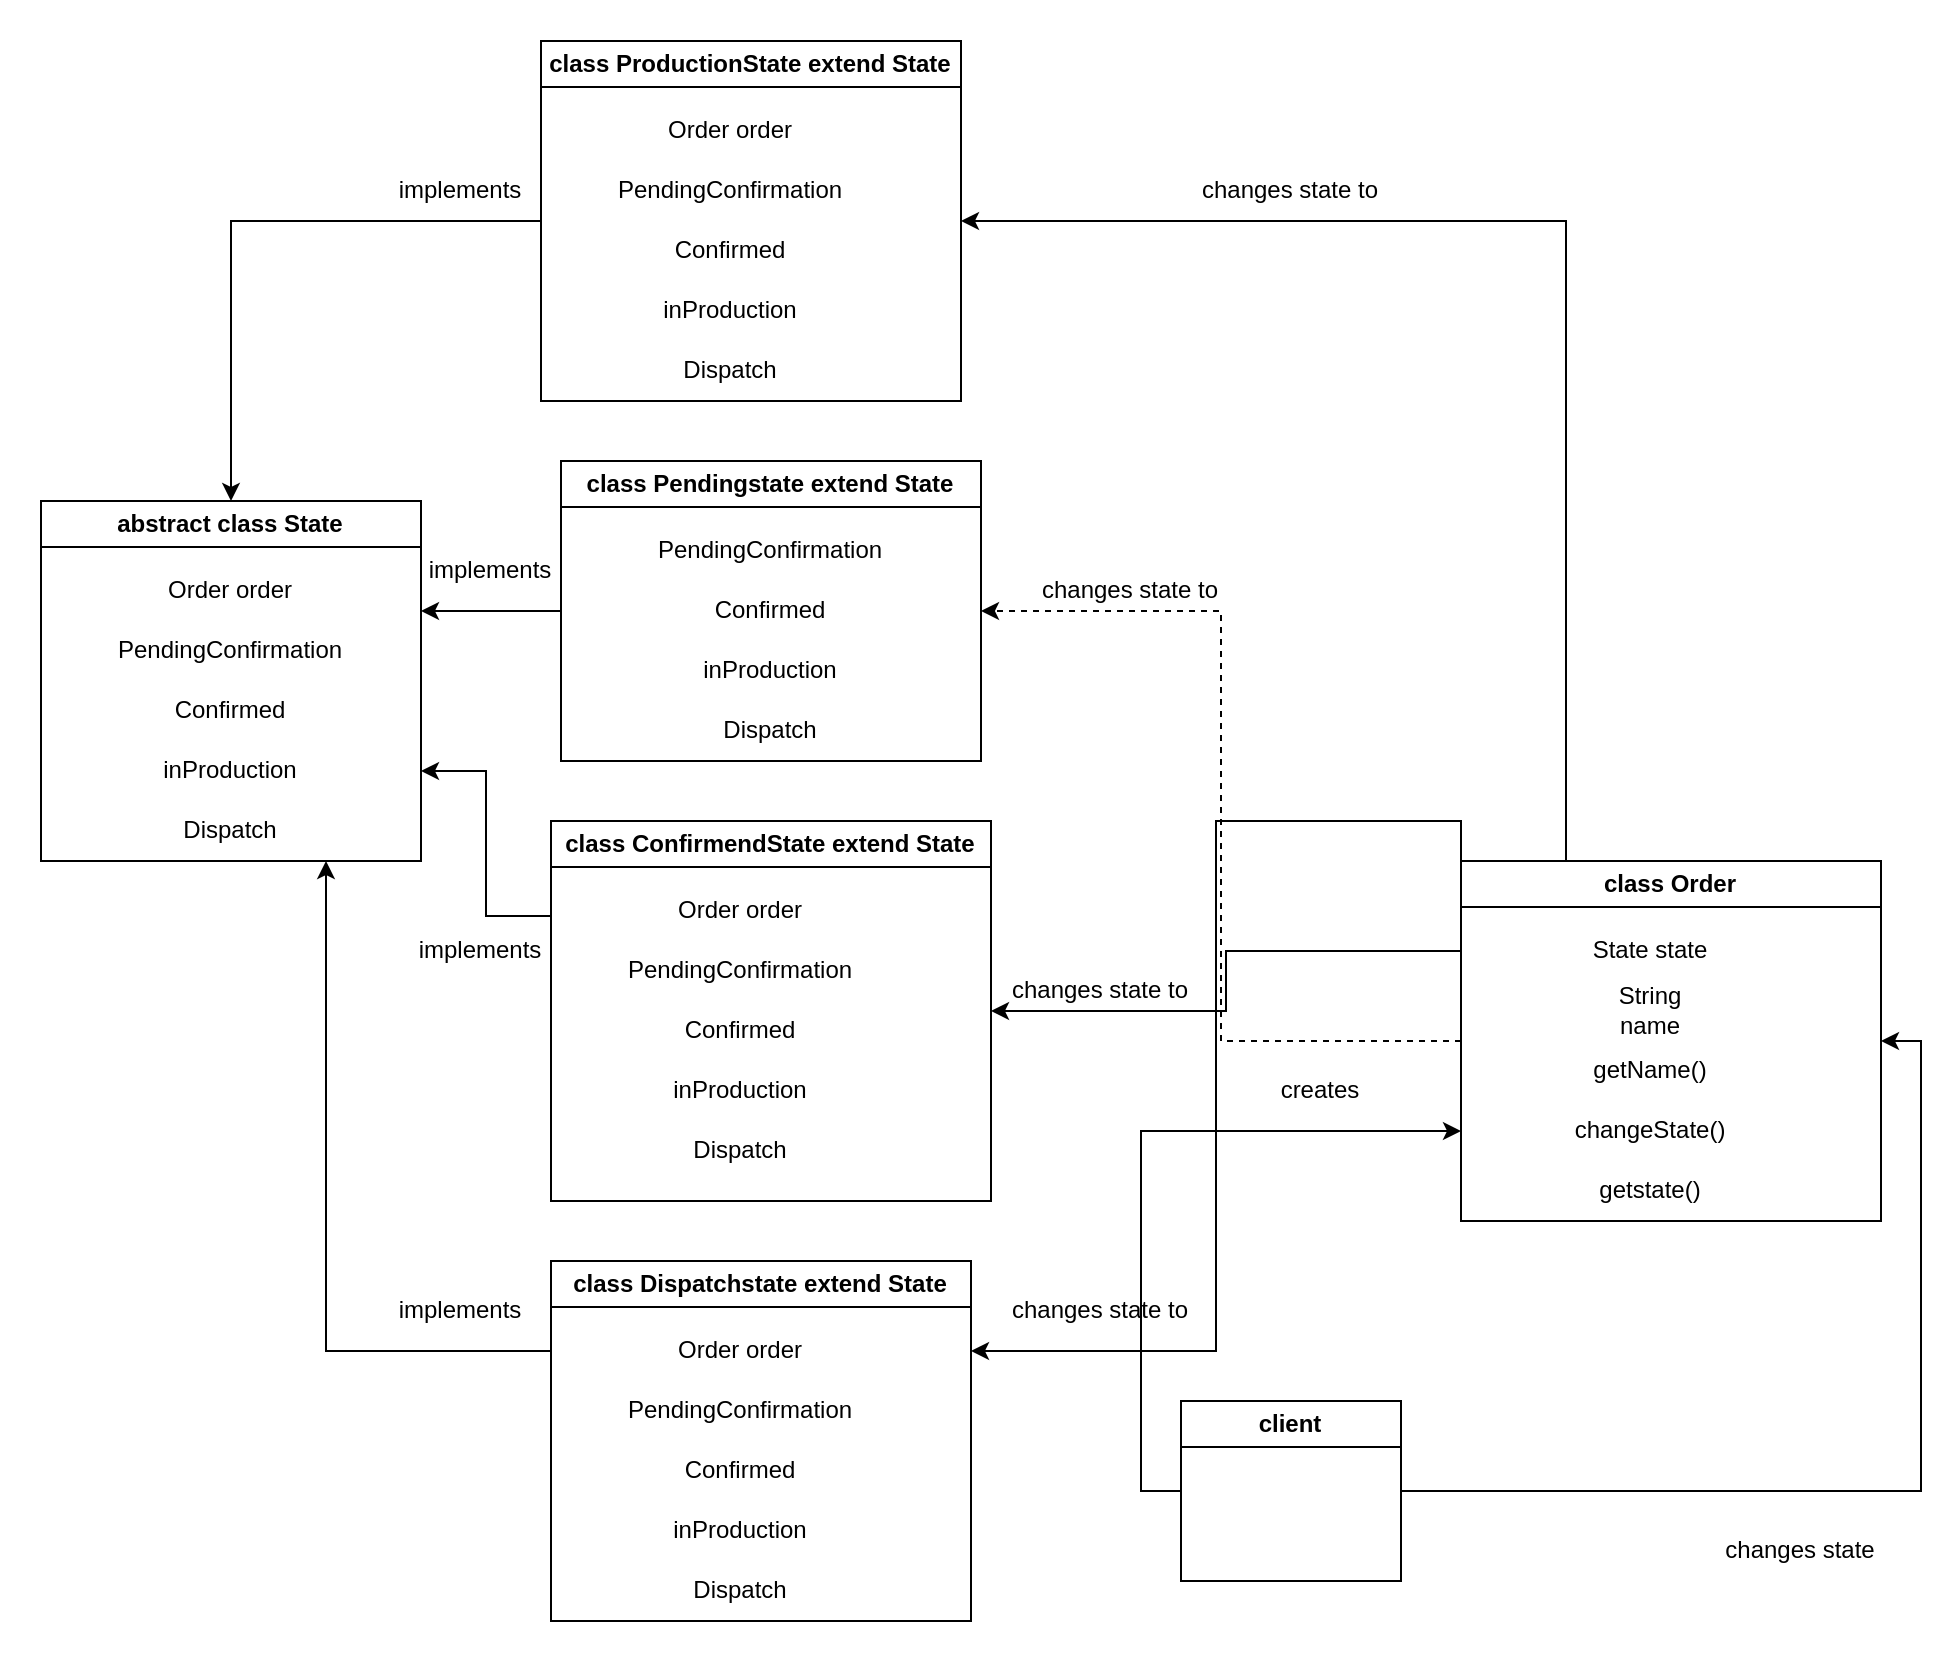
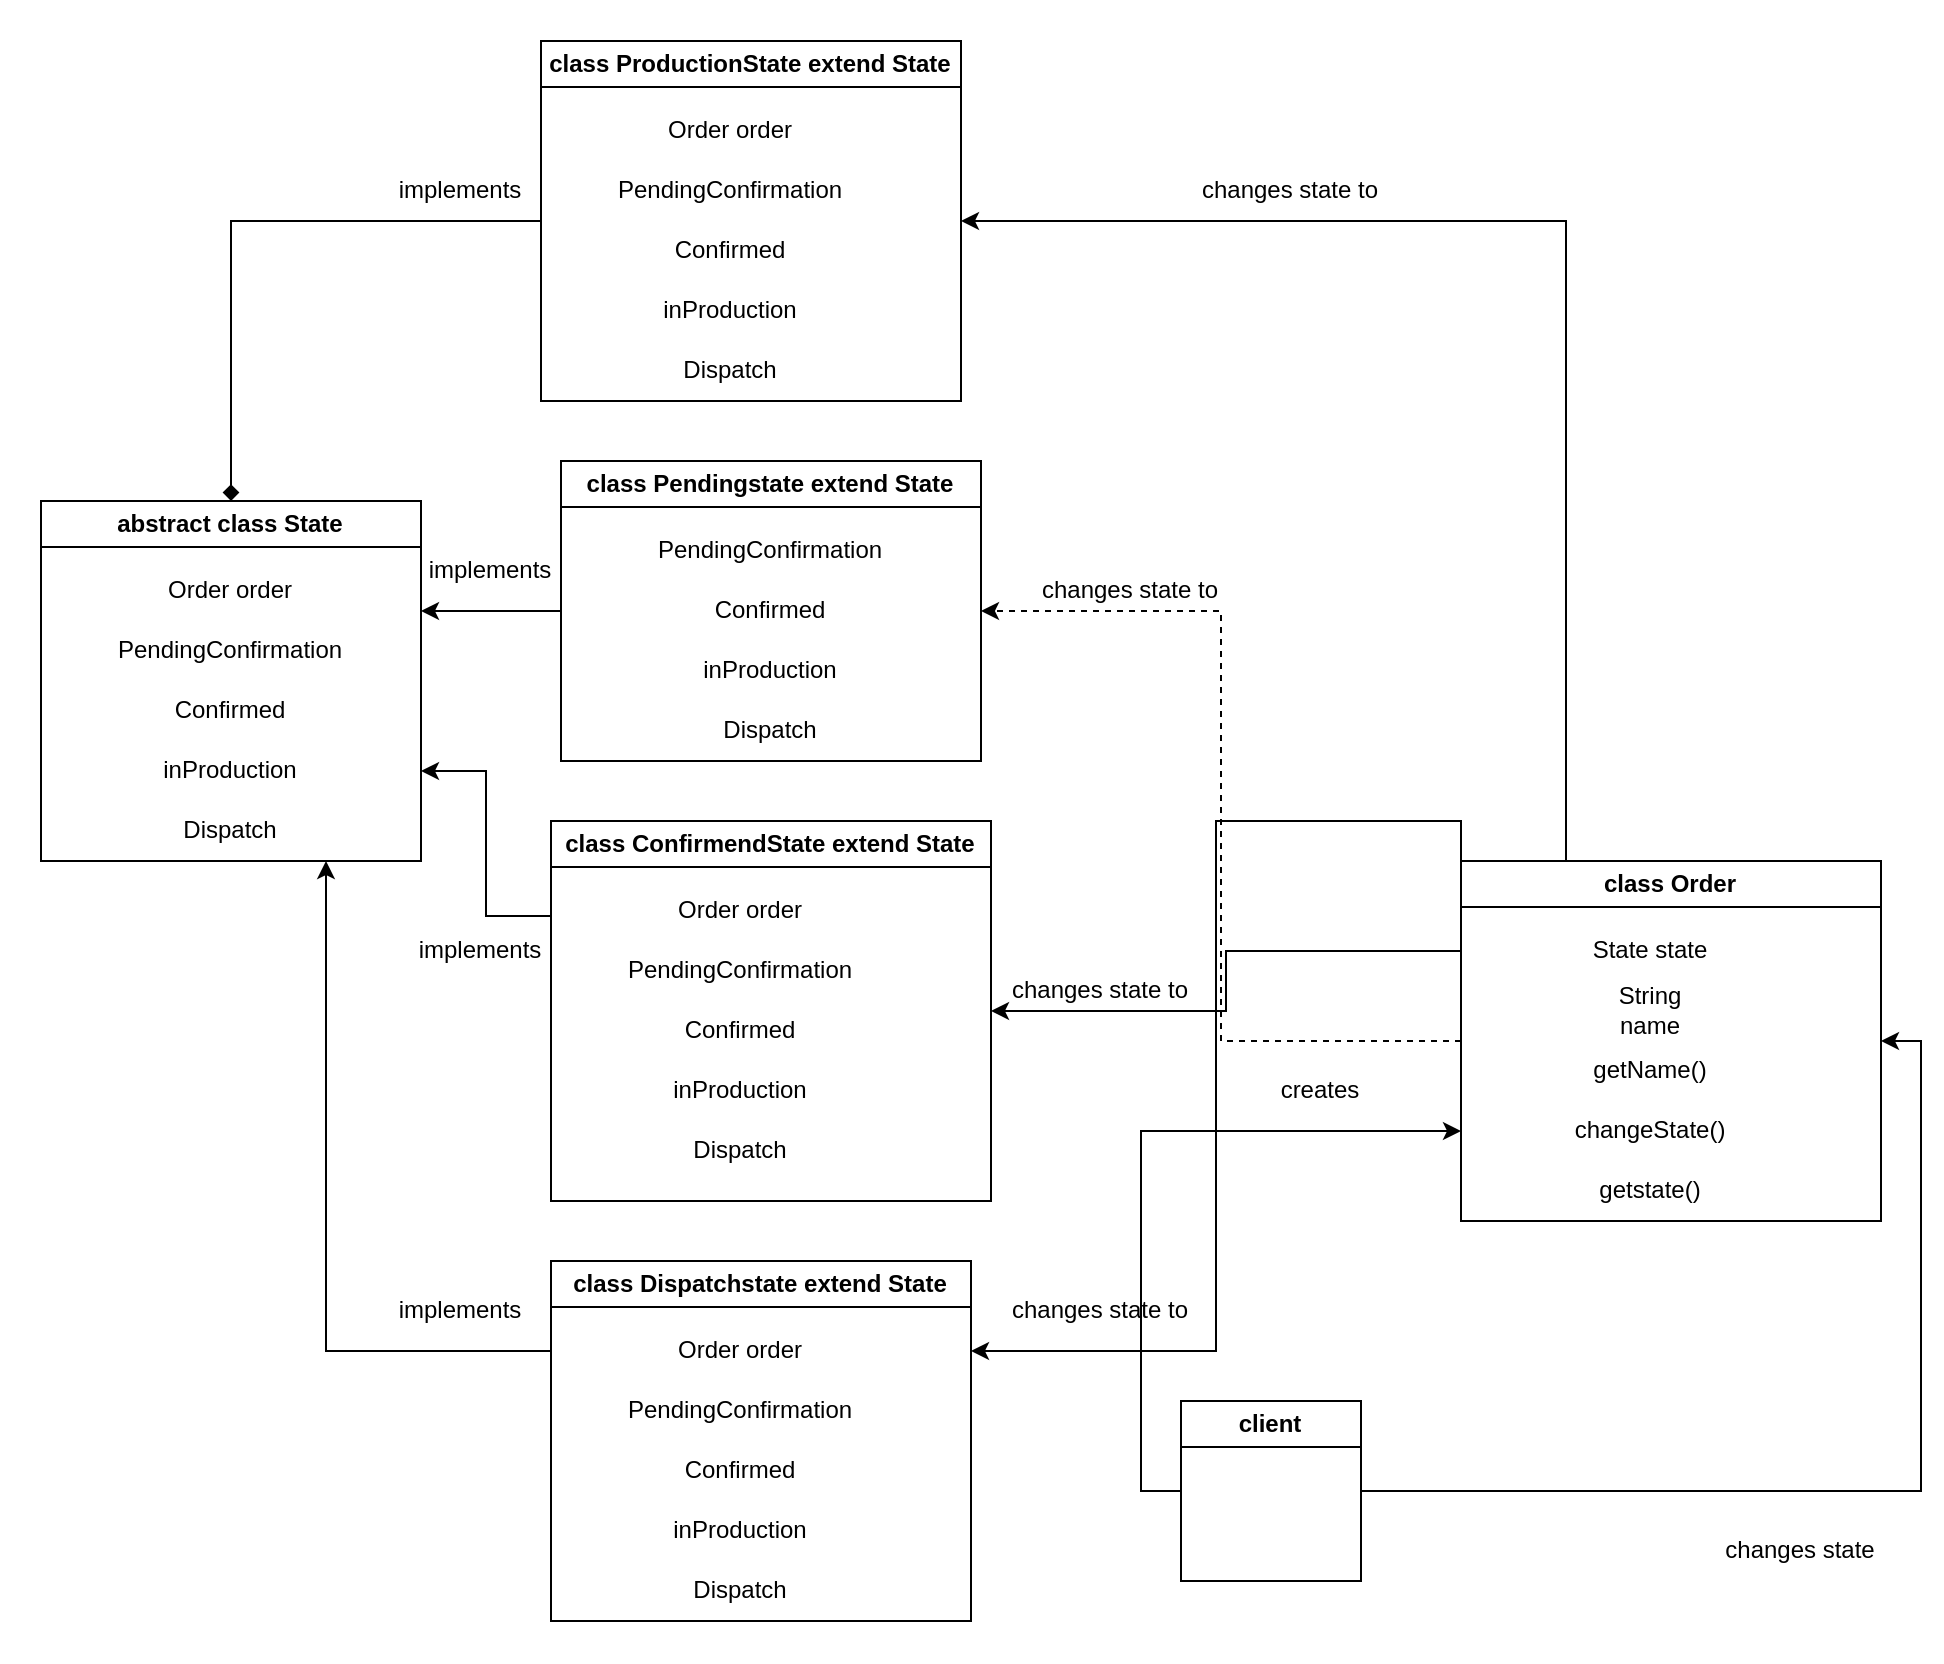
(231, 486) -> (231, 485)
(1291, 1491) -> (1271, 1491)
